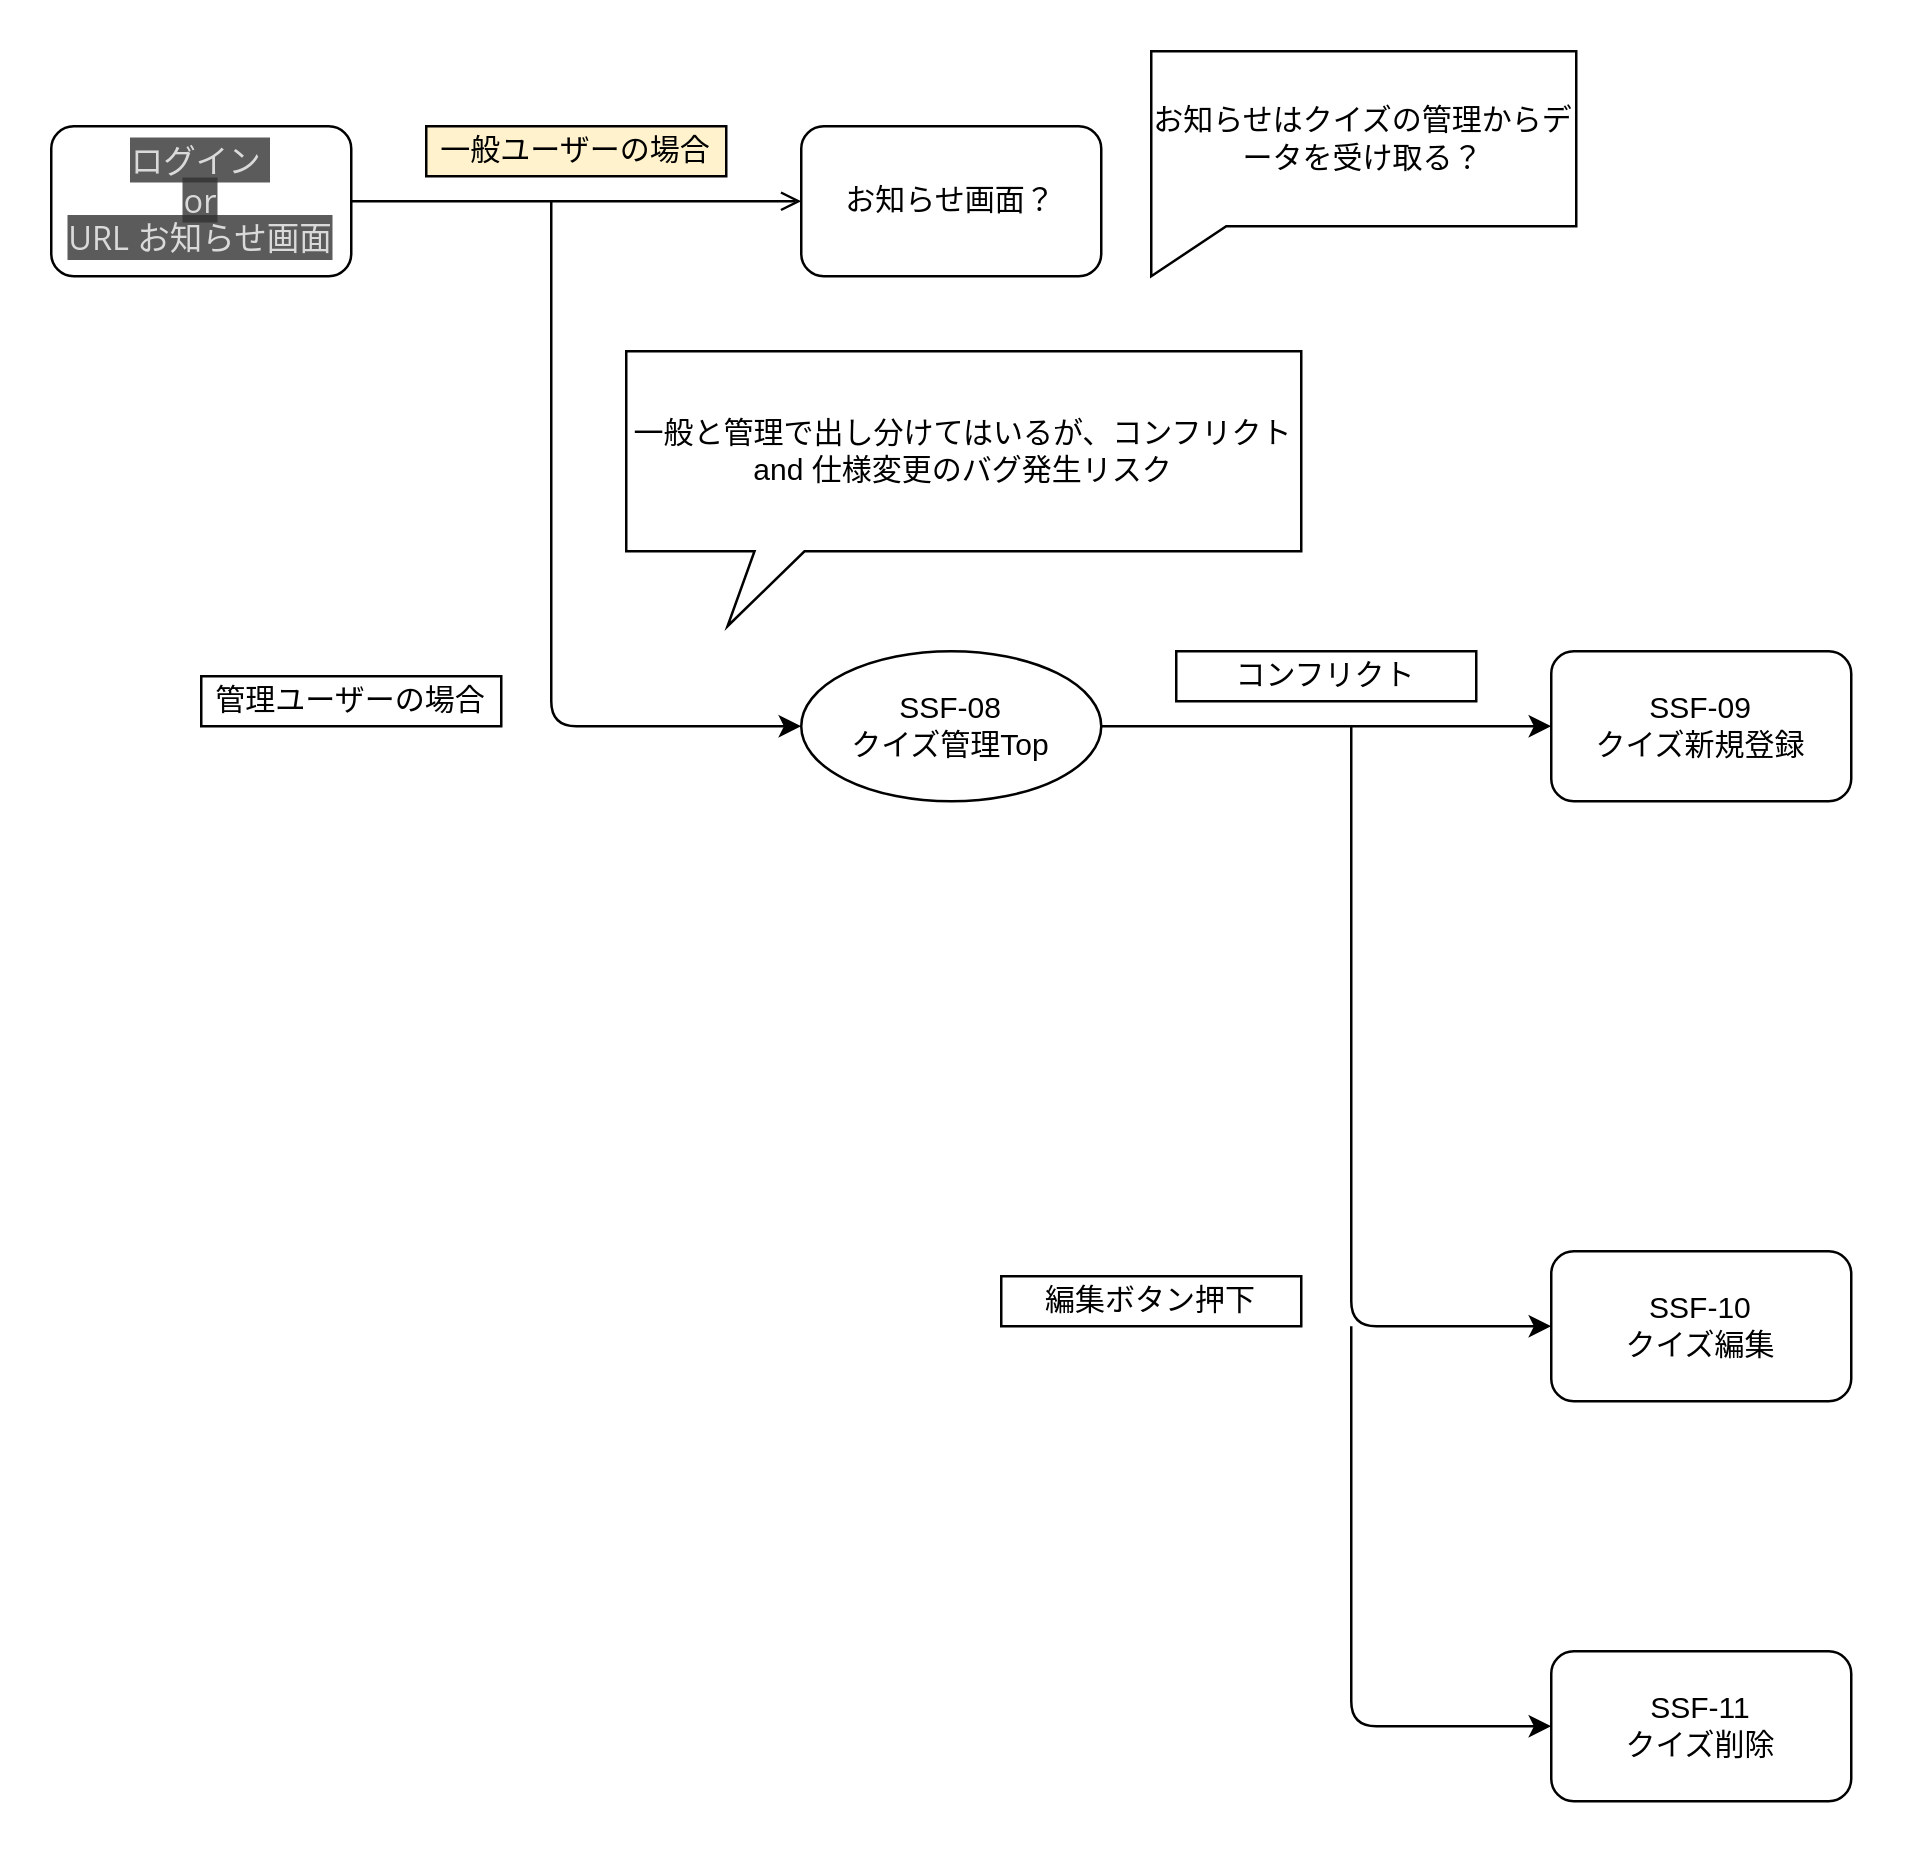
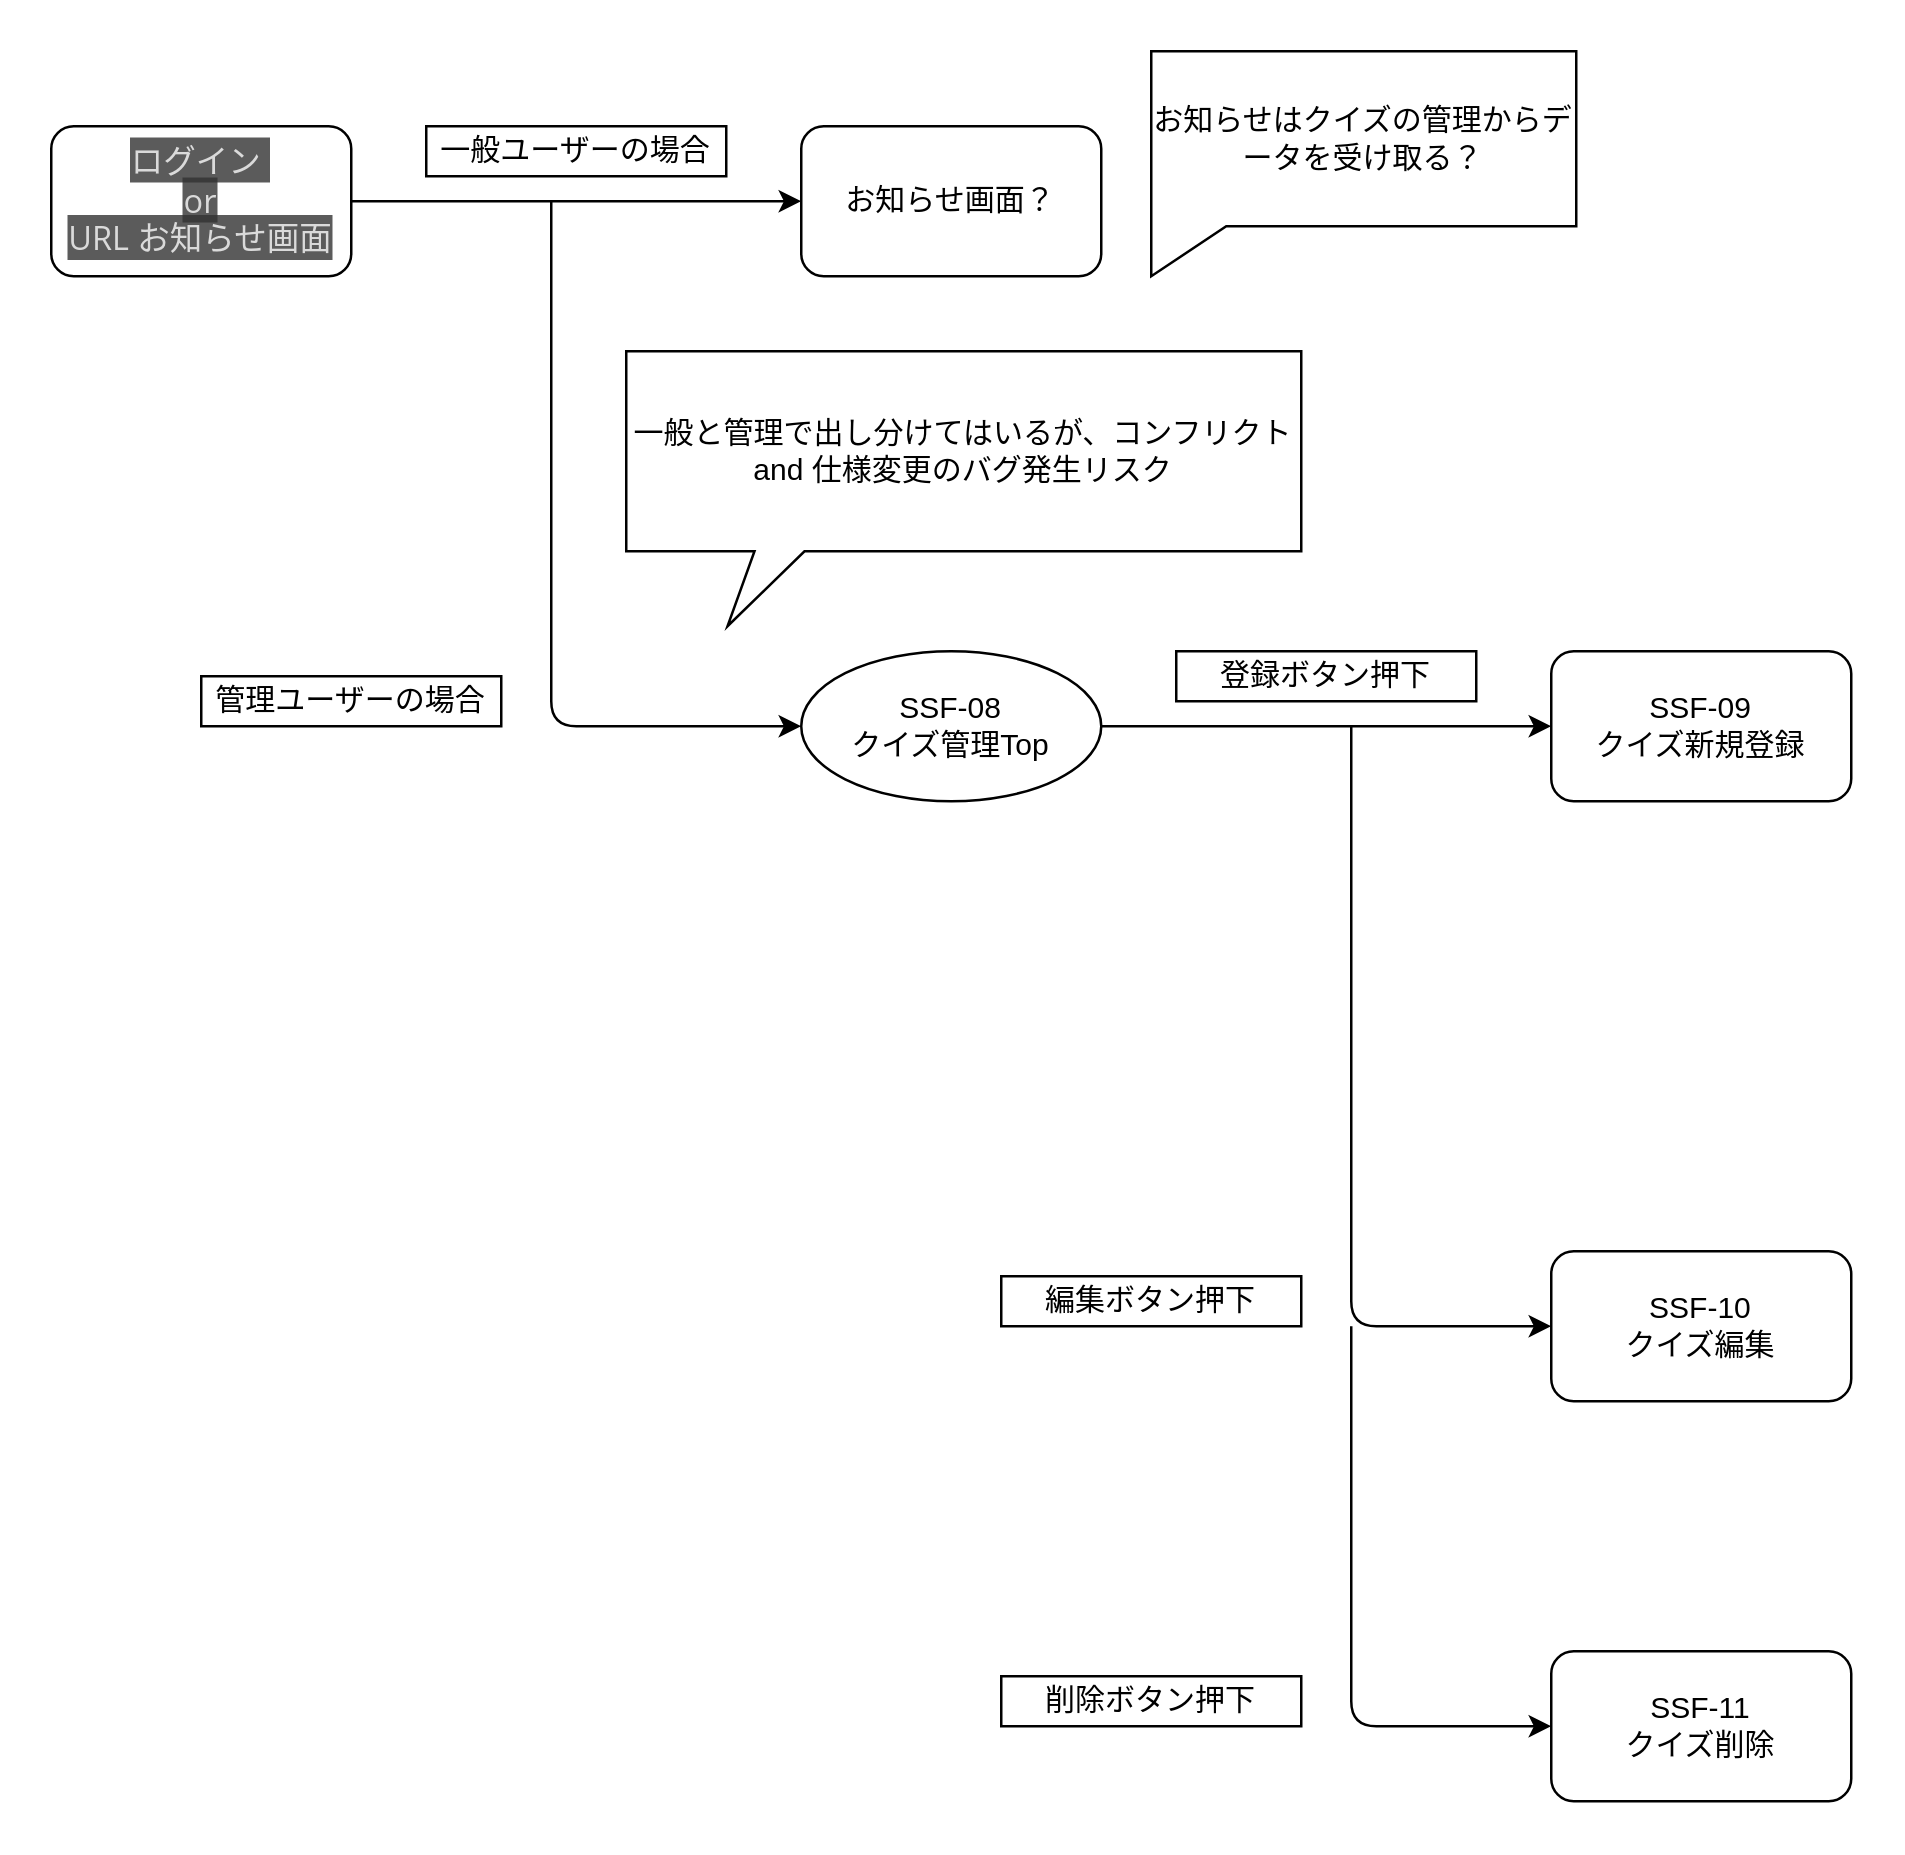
(576, 151) -> (576, 151)
(787, 201) -> (783, 201)
(1326, 676) -> (1326, 676)
none -> (1151, 1701)
